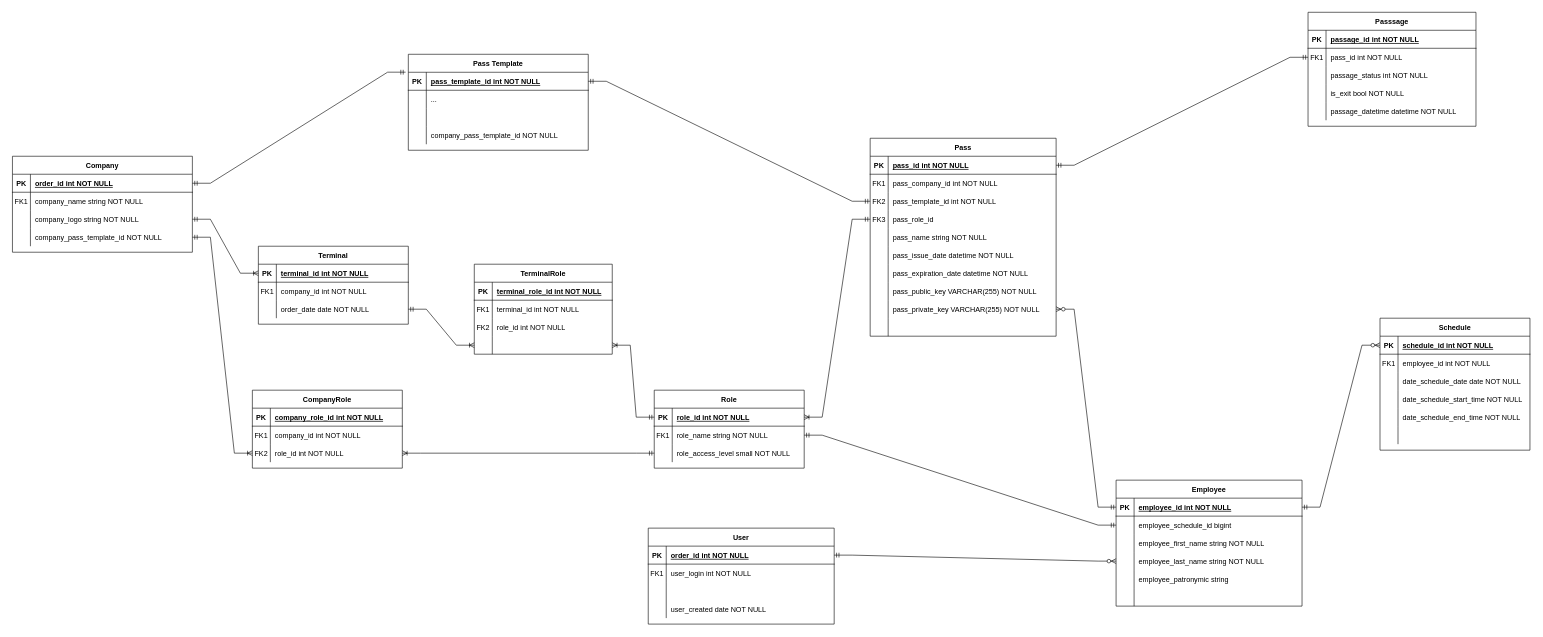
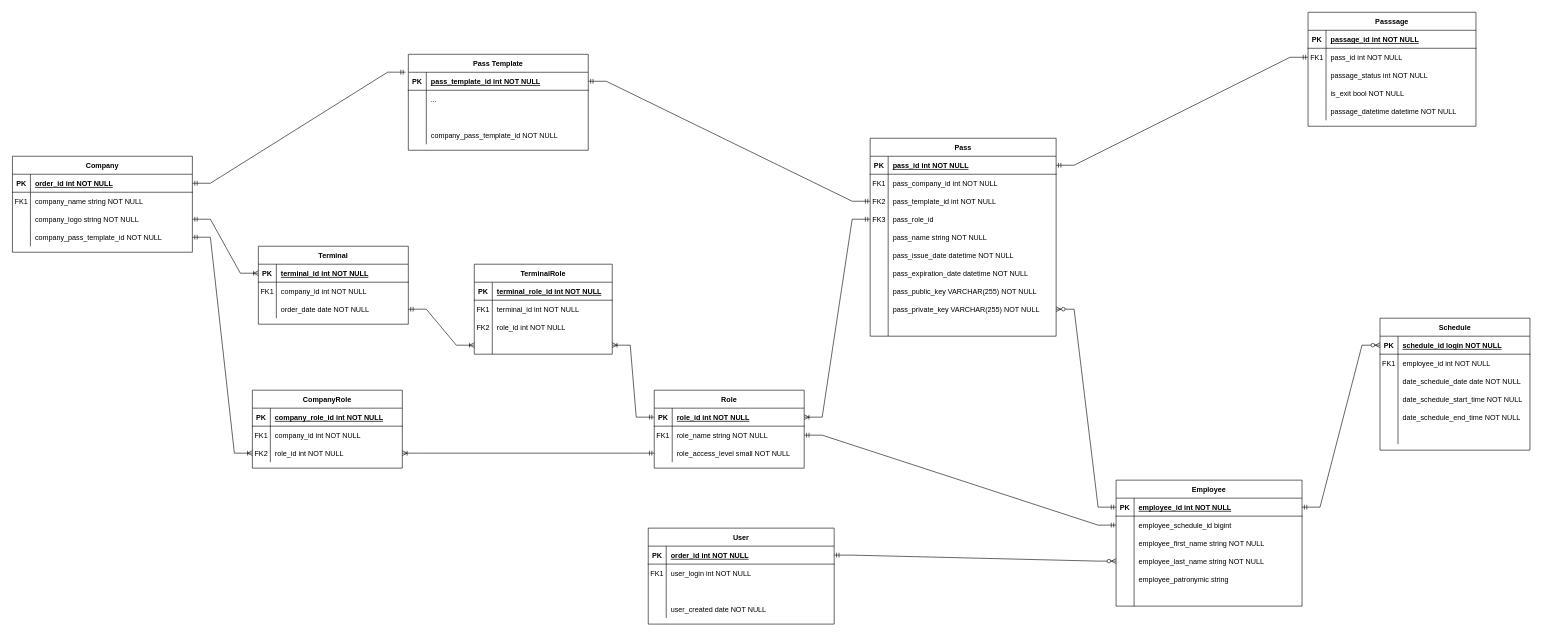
(1447, 346) -> (1450, 346)
